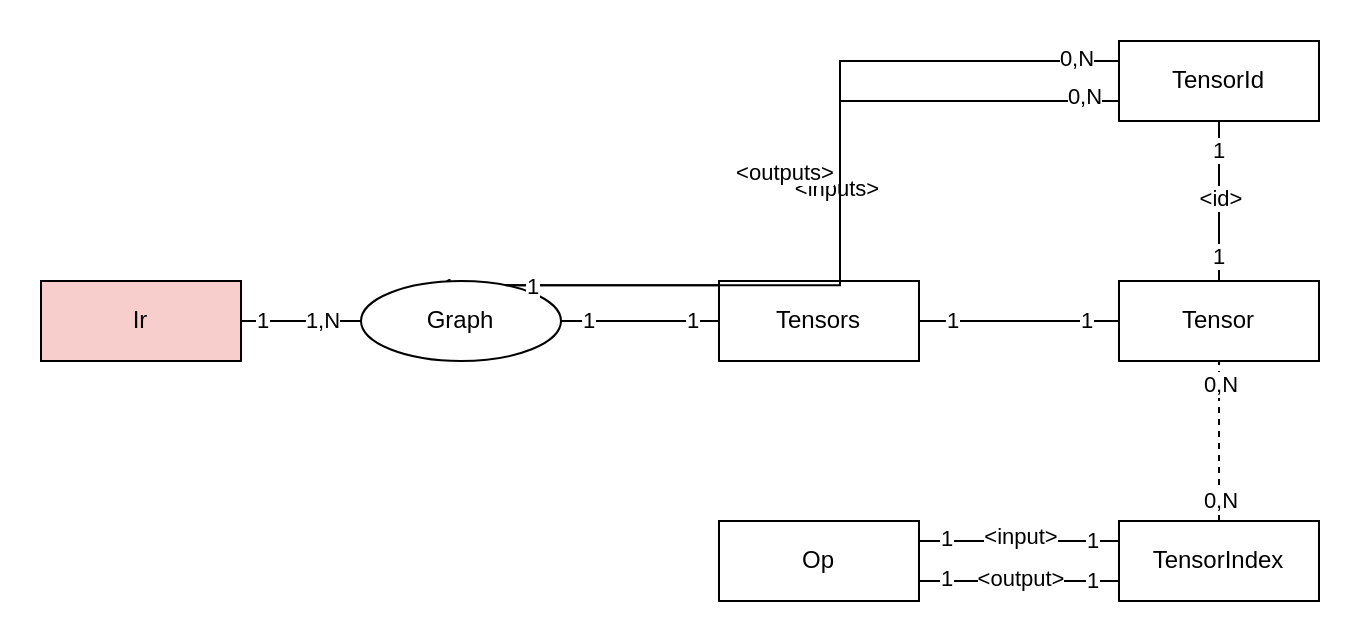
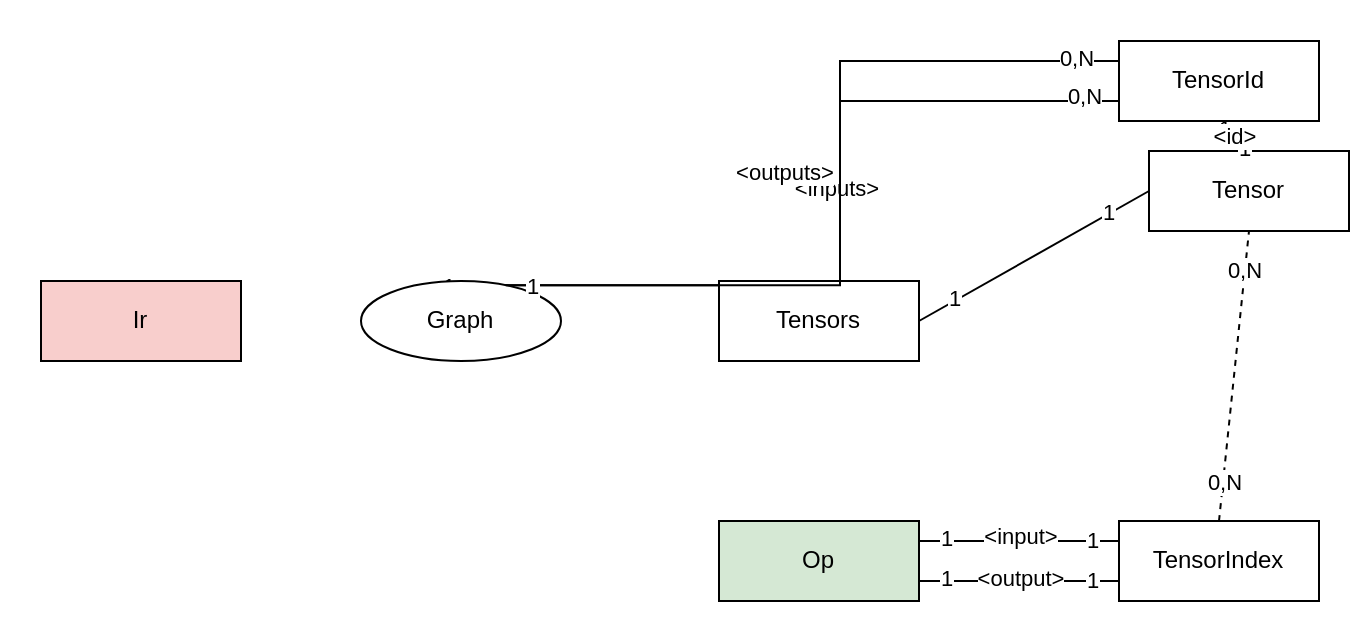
(277, 321) -> none
(640, 321) -> none
(1219, 321) -> (1249, 191)
(819, 561) -> (819, 561)
